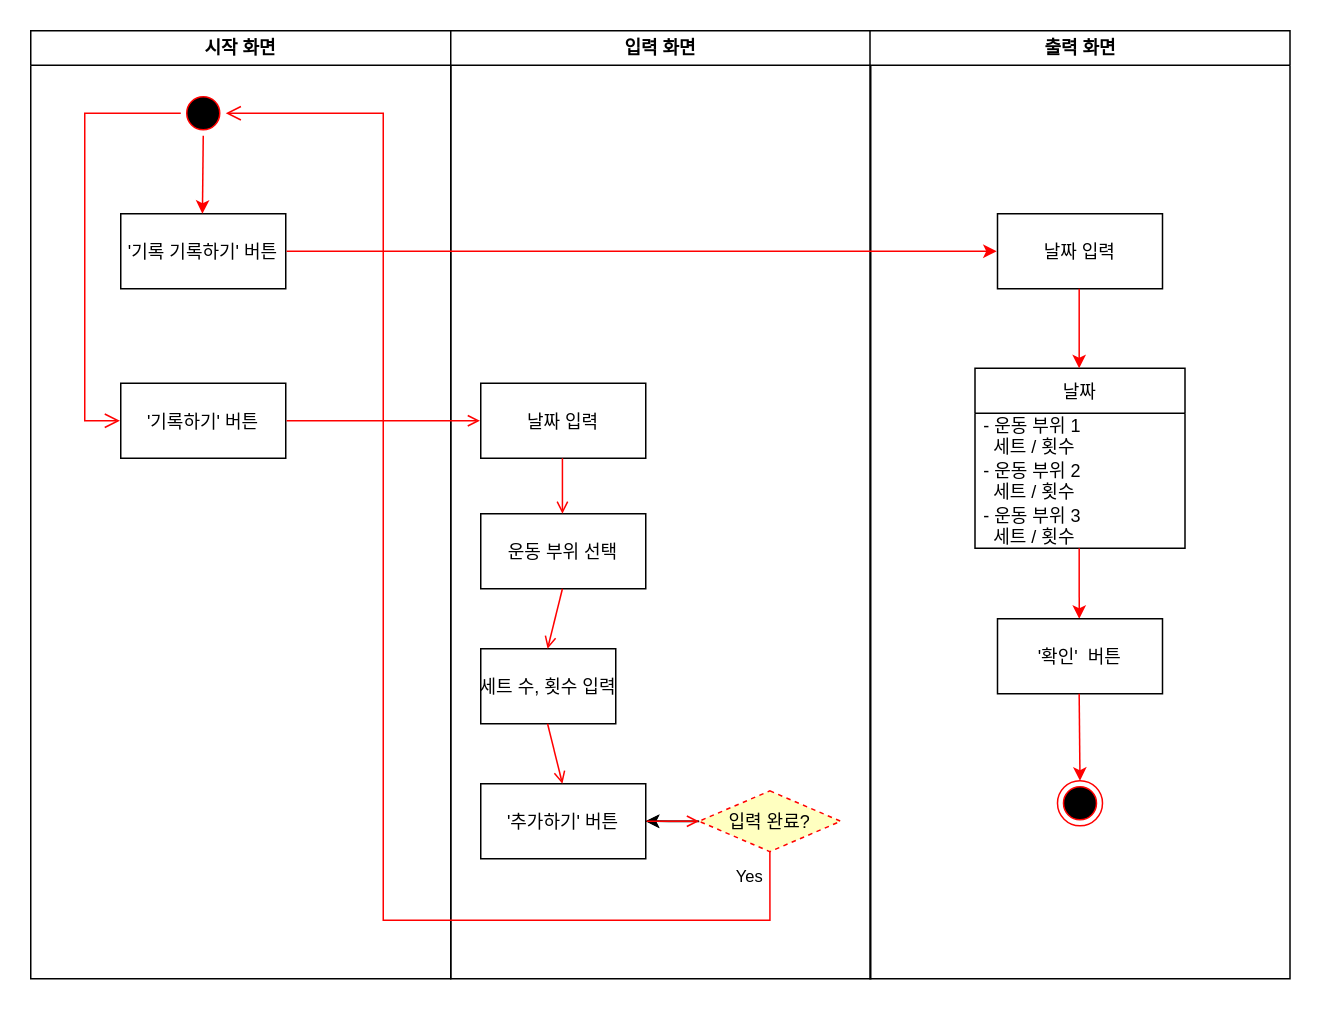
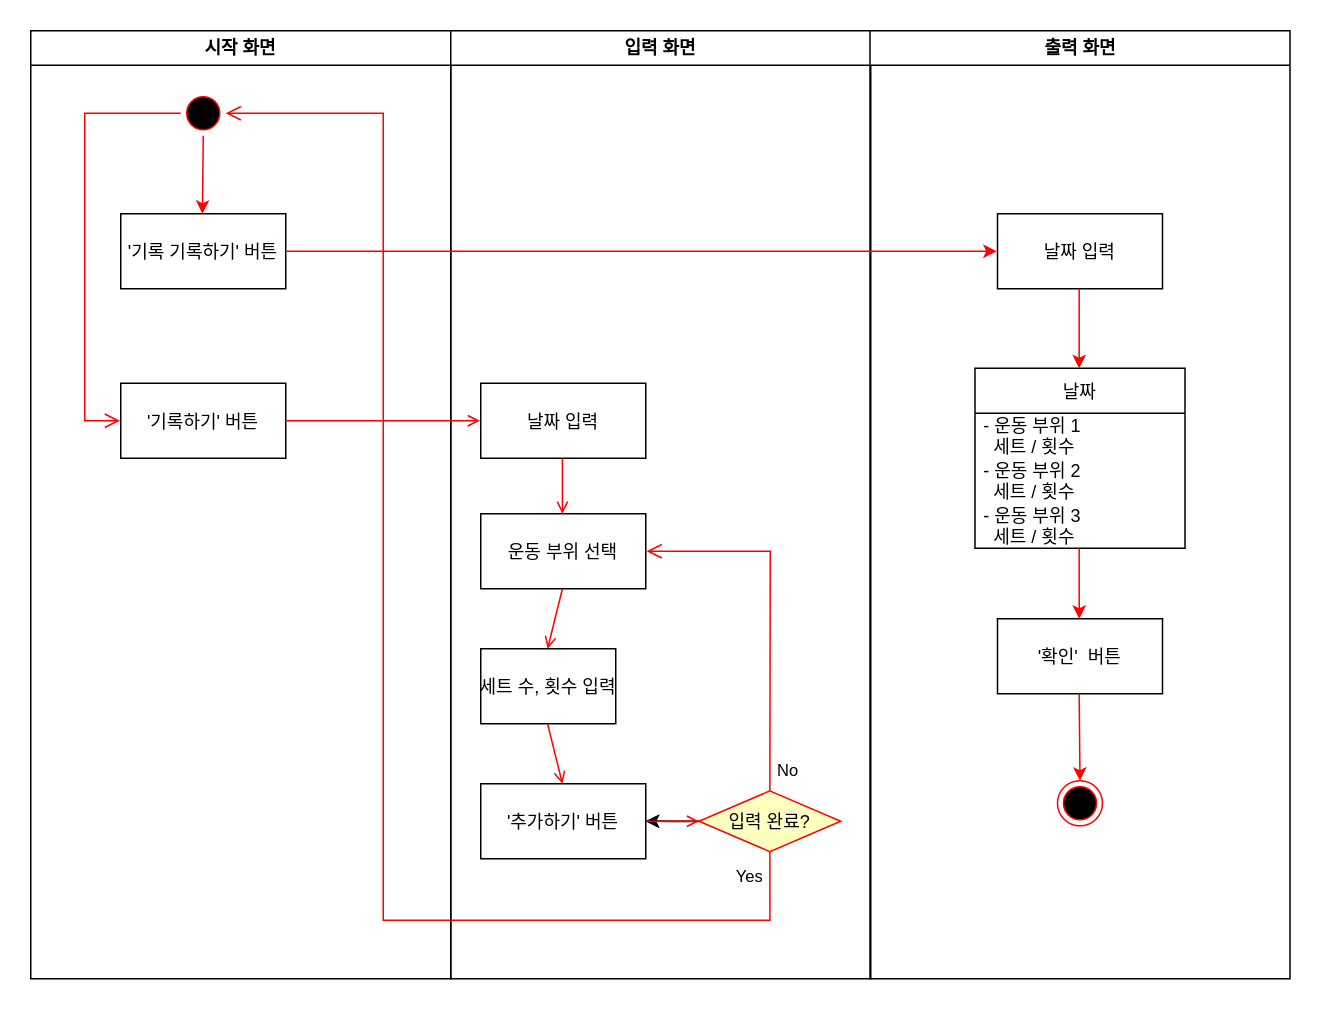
none -> (770, 611)
(770, 821) -> (770, 821)
